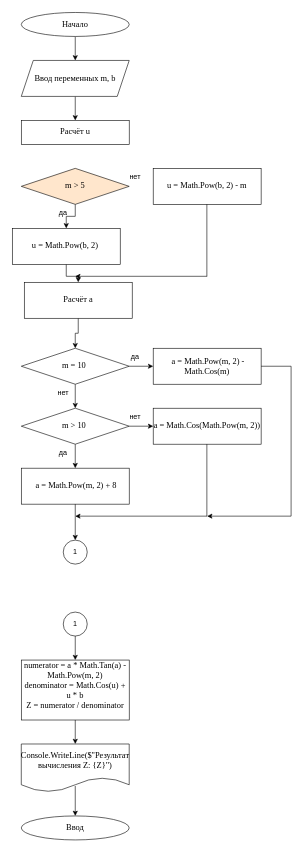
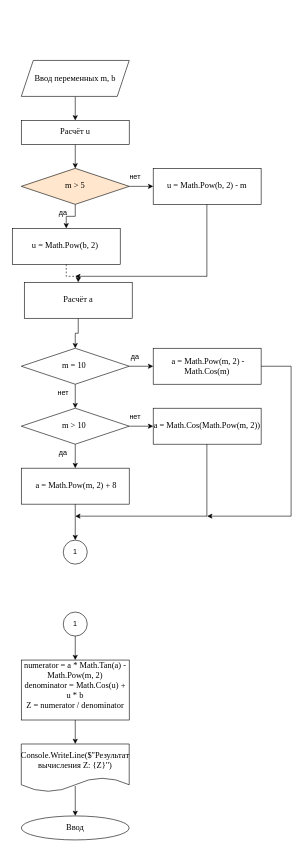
(75, 24) -> none
(75, 54) -> none
none -> (75, 162)
none -> (139, 186)
(66, 275) -> (66, 275)
